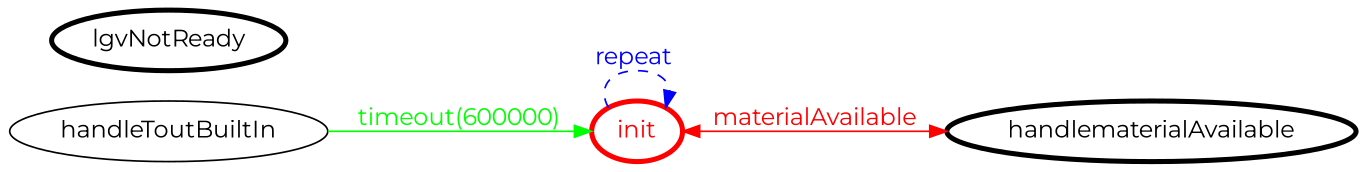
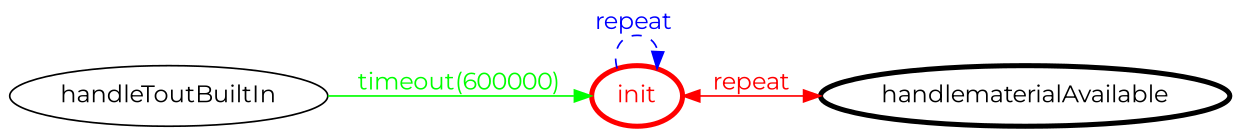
(169, 40) -> none
(815, 119) -> (752, 83)
